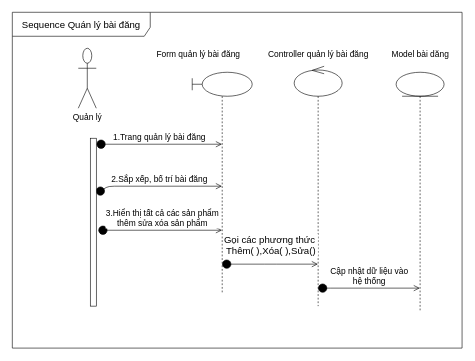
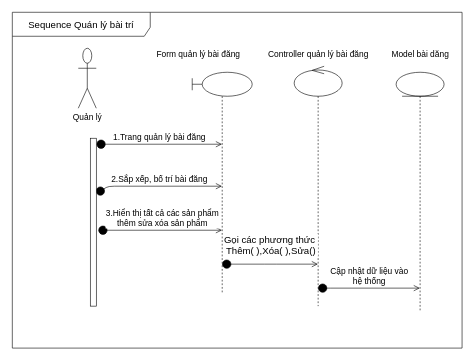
(81, 24) -> (81, 24)
